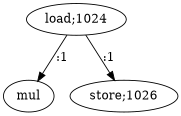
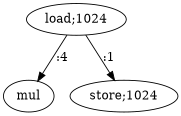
(62, 58) -> (62, 58)
(124, 96) -> (124, 96)
